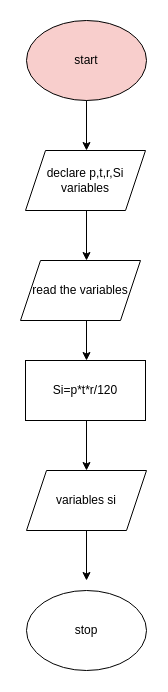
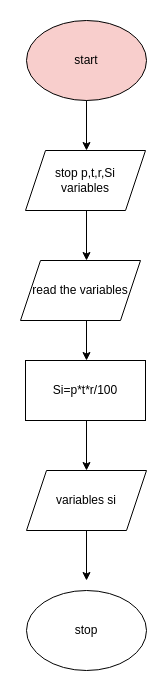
(86, 181) -> (86, 181)
(86, 391) -> (86, 391)
